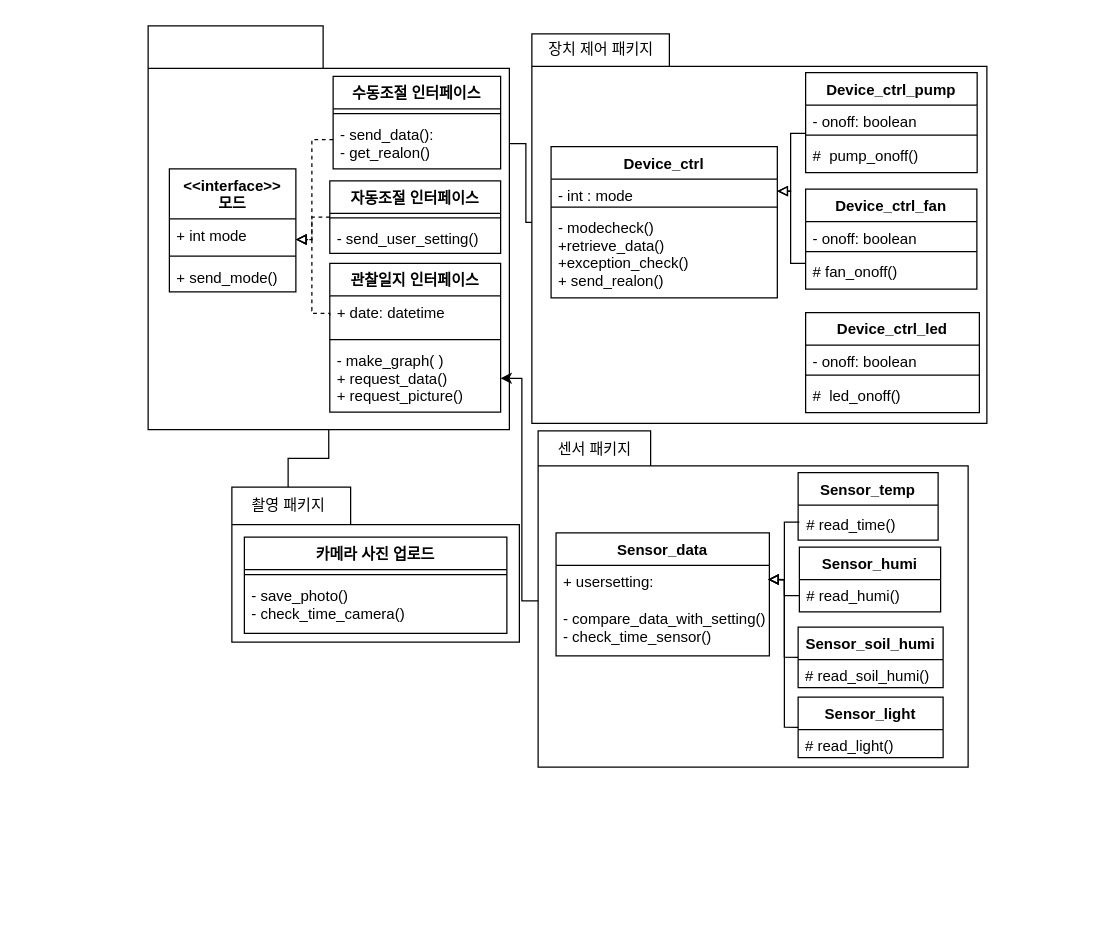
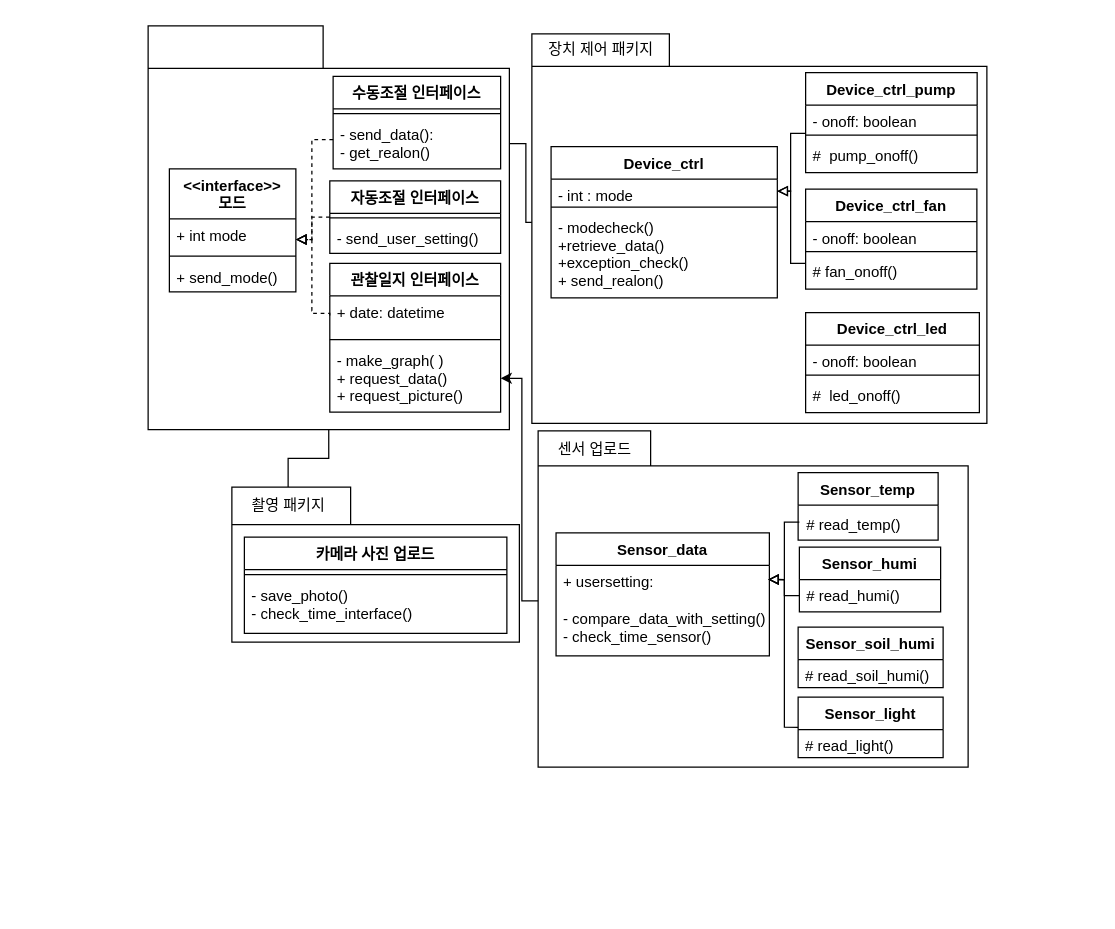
(595, 449) -> (595, 449)
(857, 525) -> (859, 525)
(308, 596) -> (308, 596)
(793, 657) -> none
